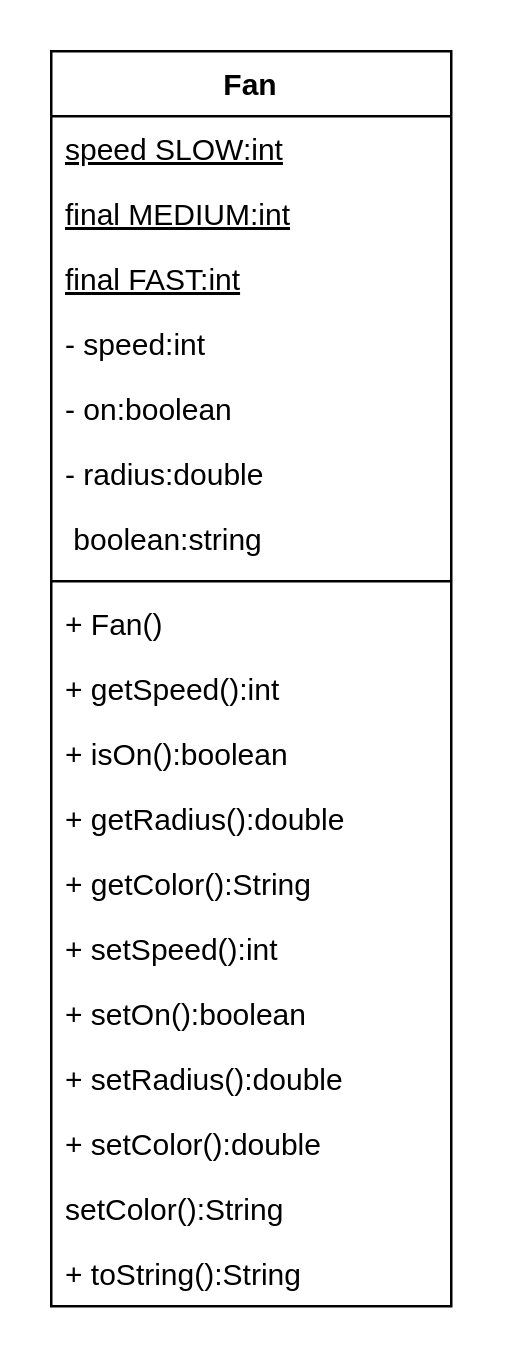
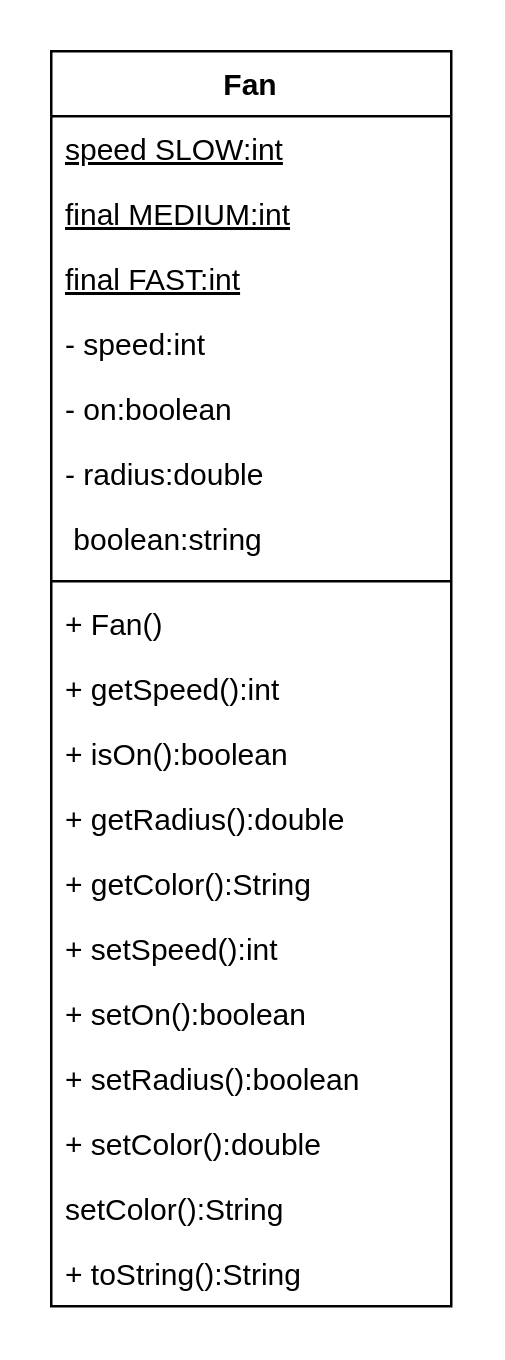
(217, 1080) -> (226, 1080)
